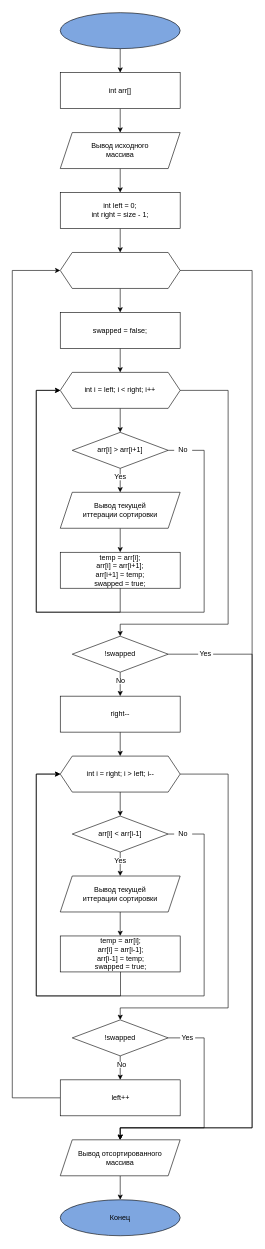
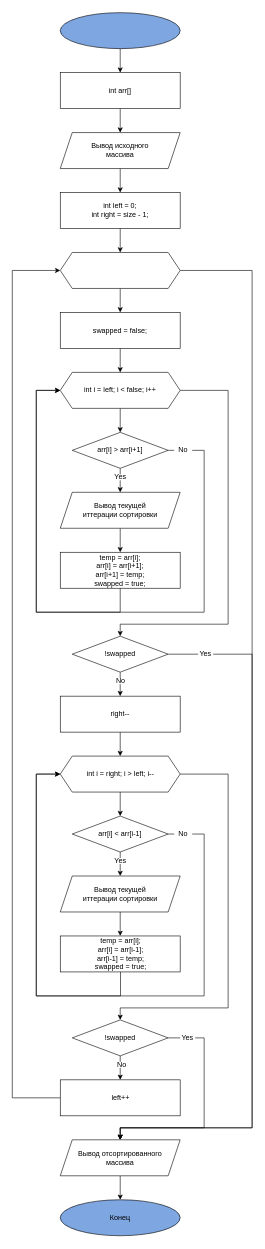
(120, 390) -> (120, 390)
